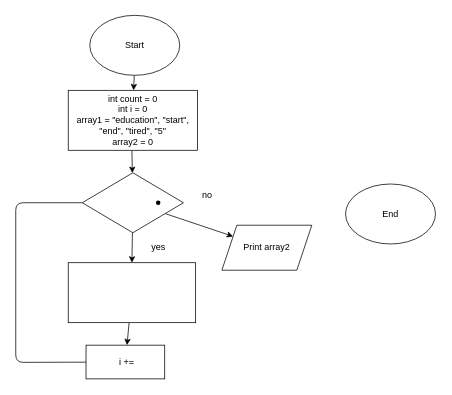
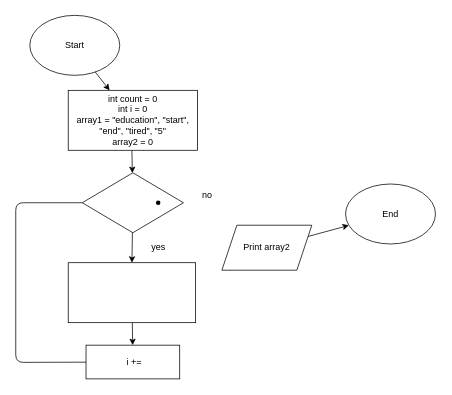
(134, 45) -> (74, 45)
(197, 224) -> none
none -> (326, 232)
(125, 362) -> (133, 362)
